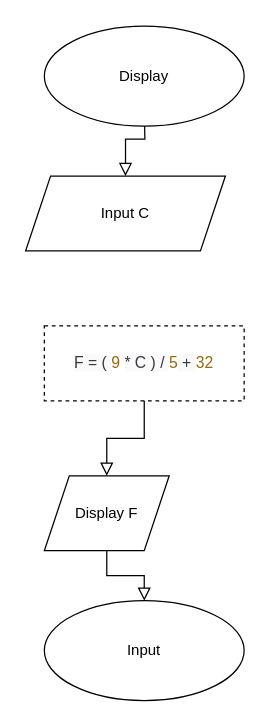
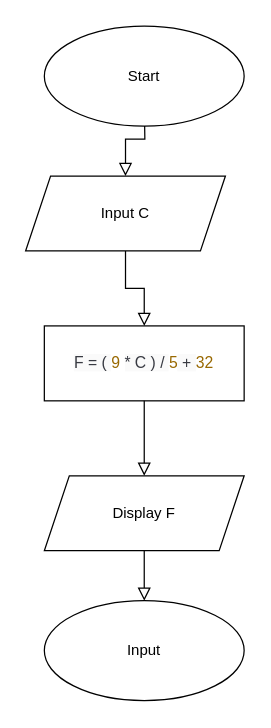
(144, 76) -> (144, 76)
none -> (128, 288)
(144, 363) -> (144, 363)
(107, 513) -> (144, 513)
